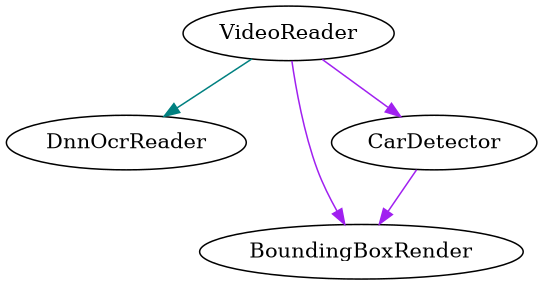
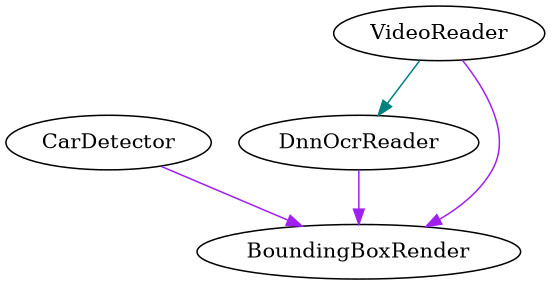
(355, 83) -> none
none -> (359, 190)
